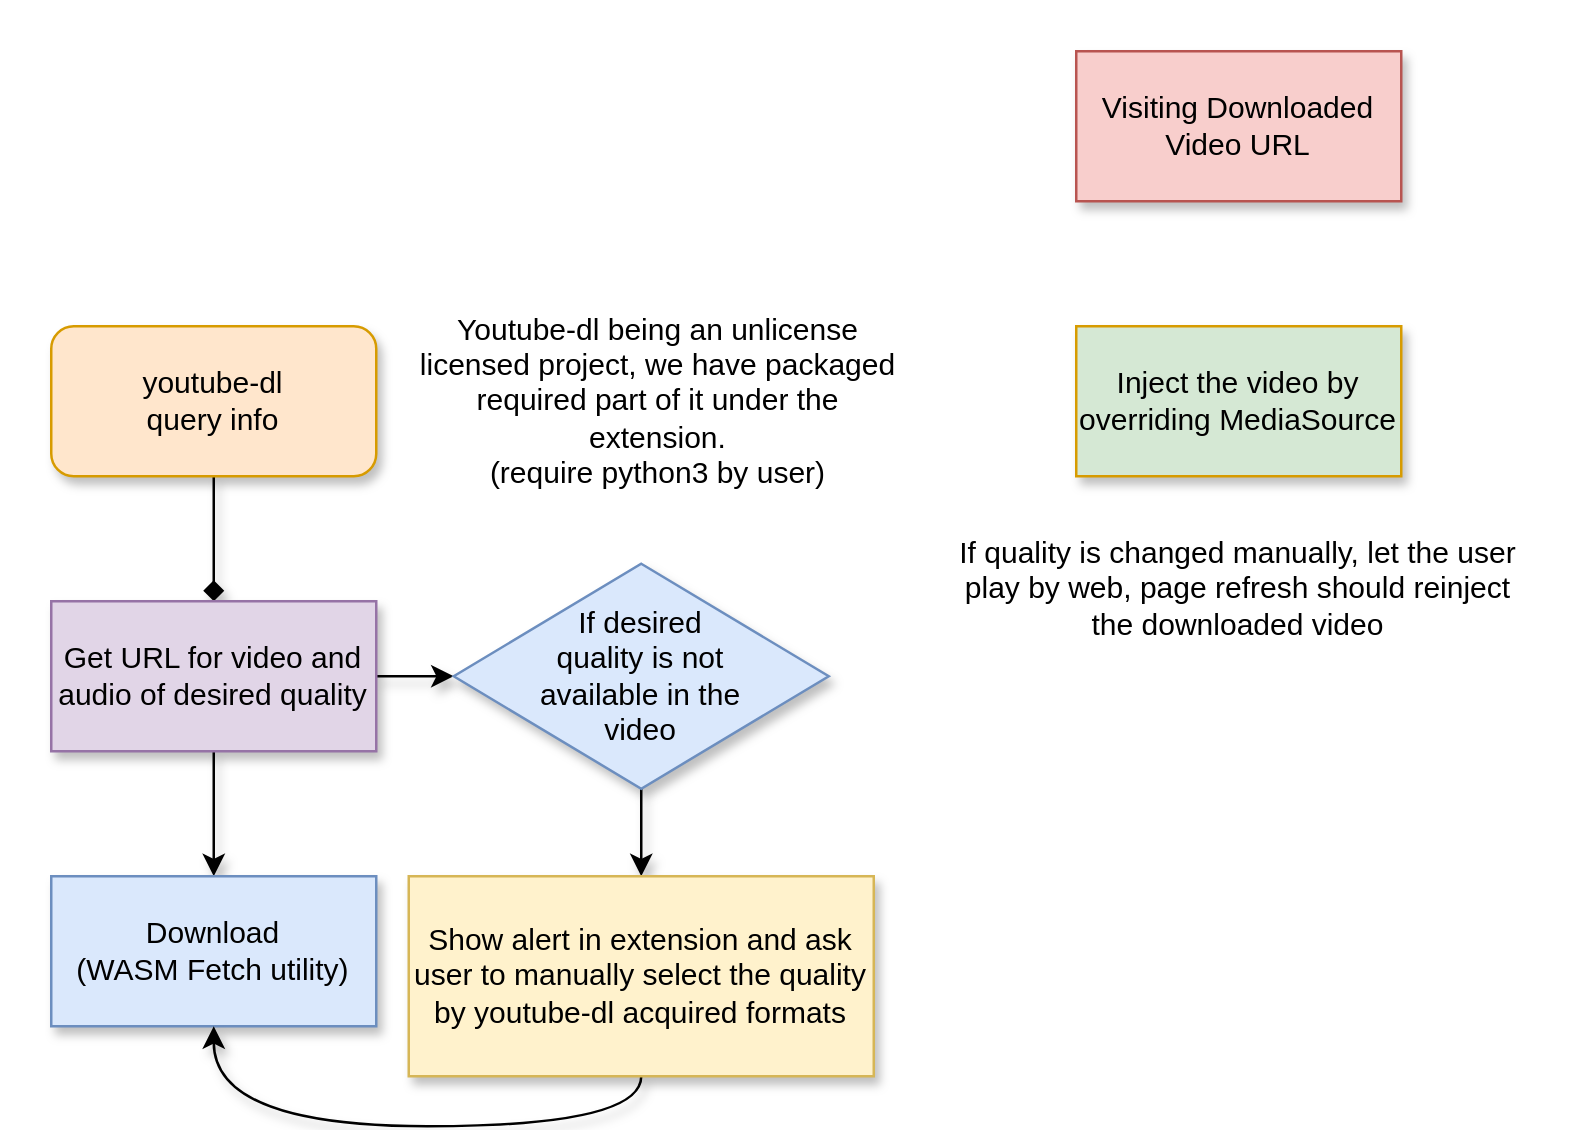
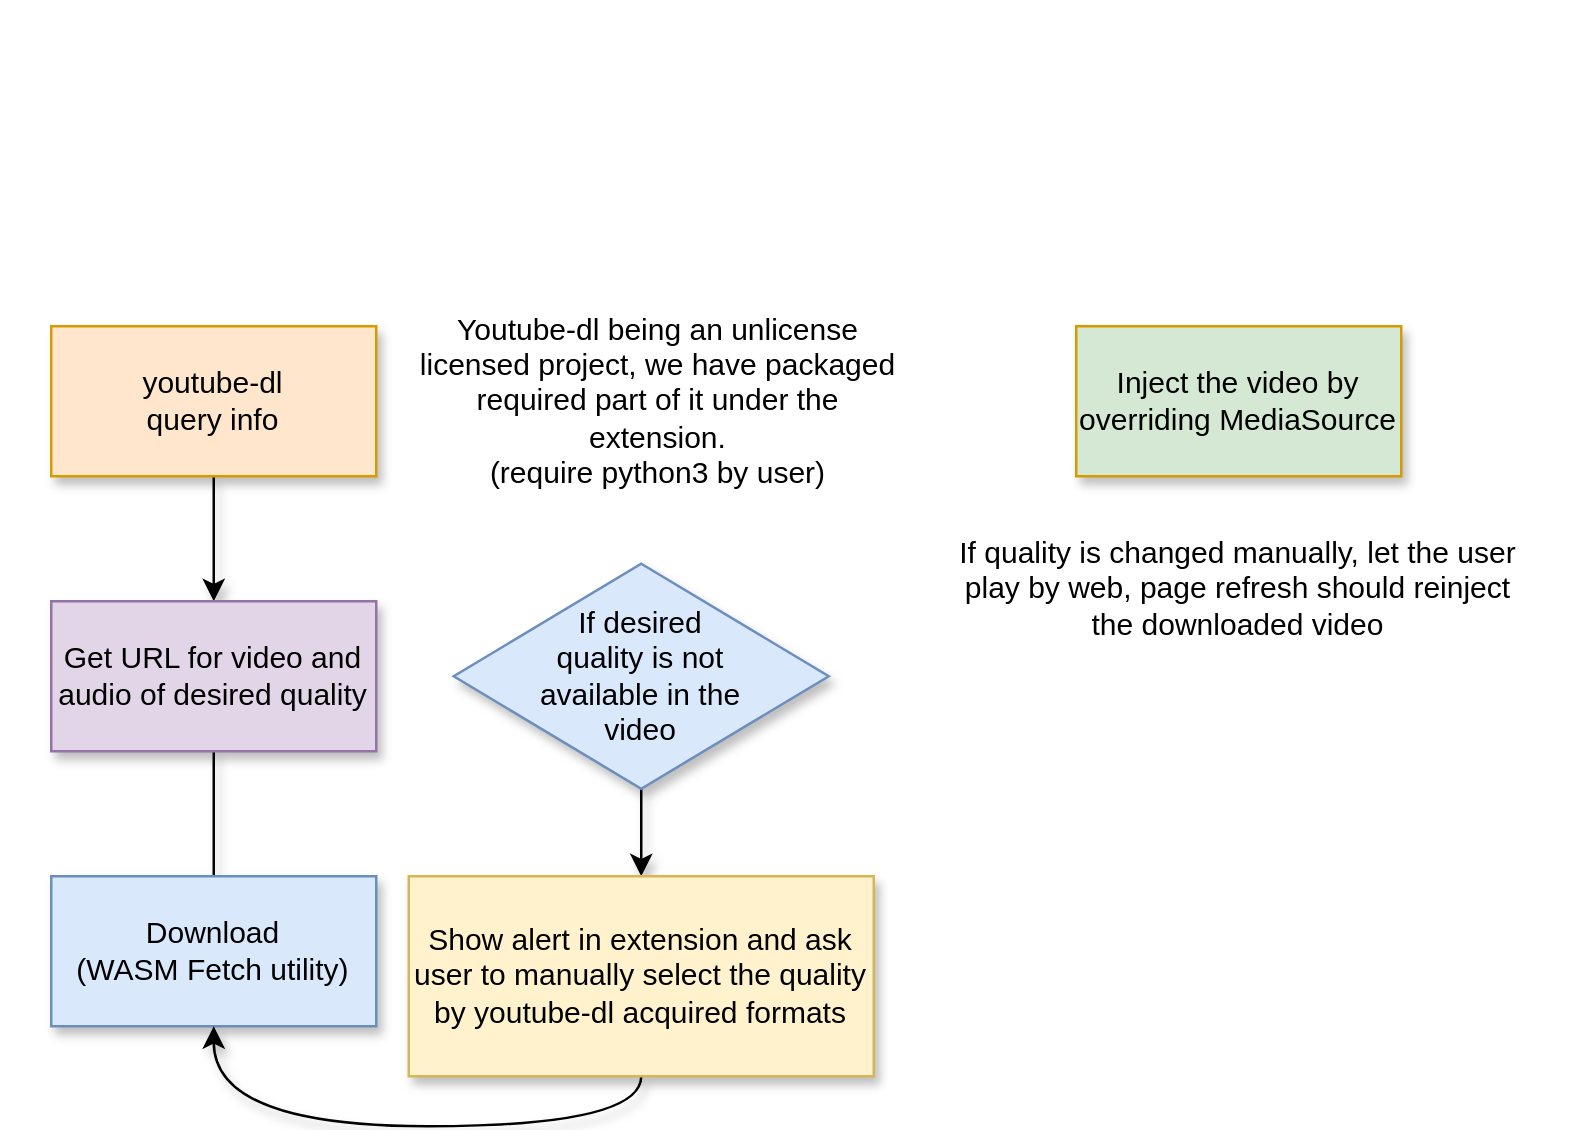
(1239, 126) -> none
(214, 401) -> (214, 401)
(214, 581) -> (214, 582)
(423, 676) -> none
(214, 858) -> (214, 865)
